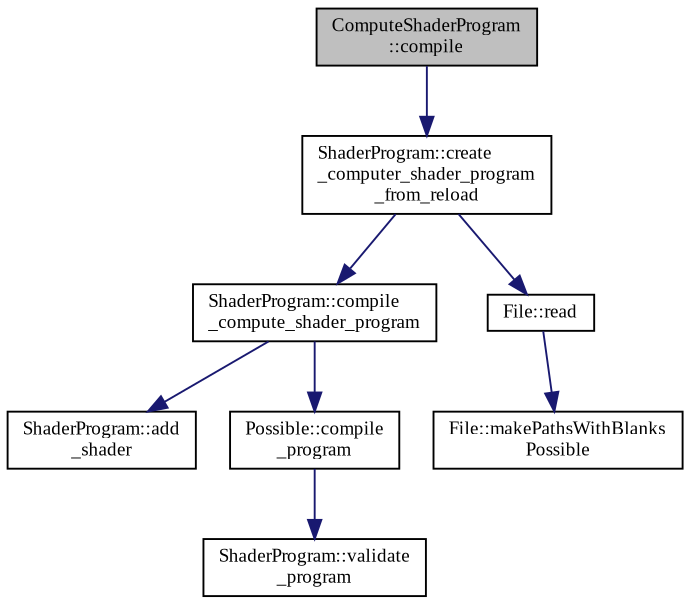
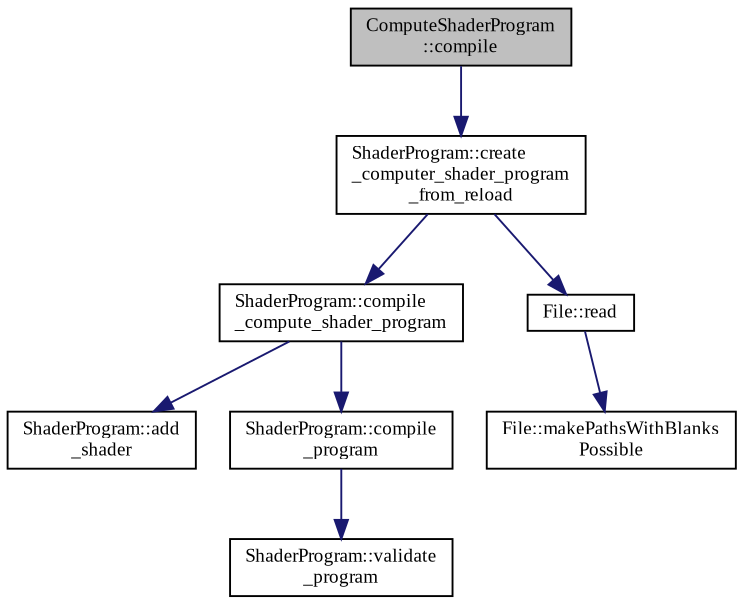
(315, 440) -> (341, 440)
